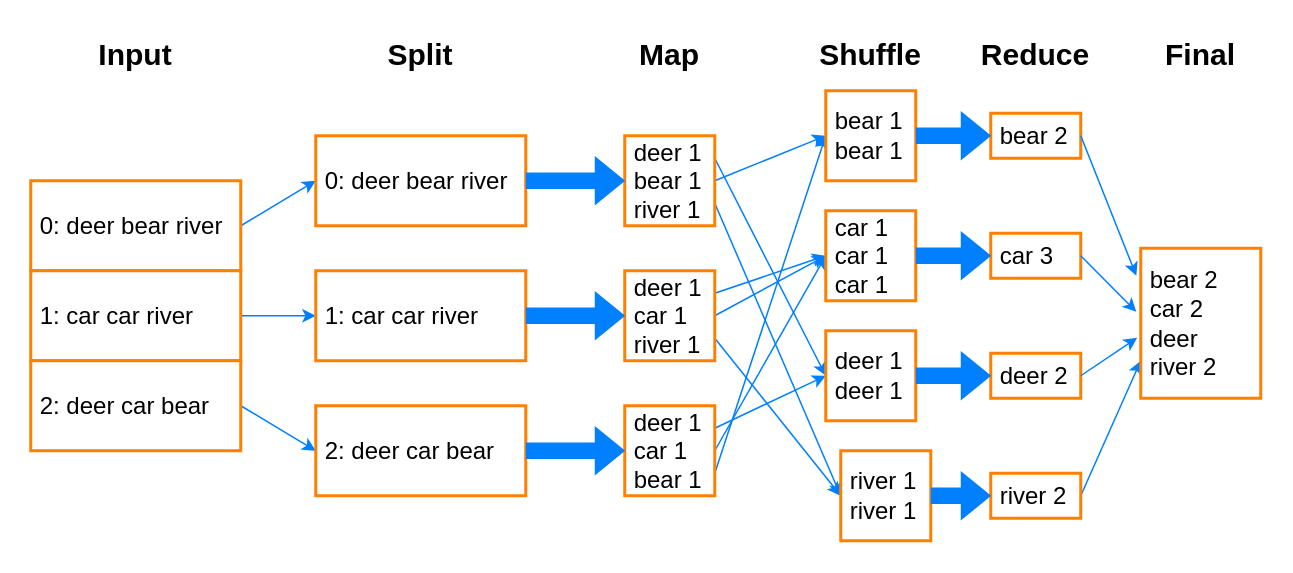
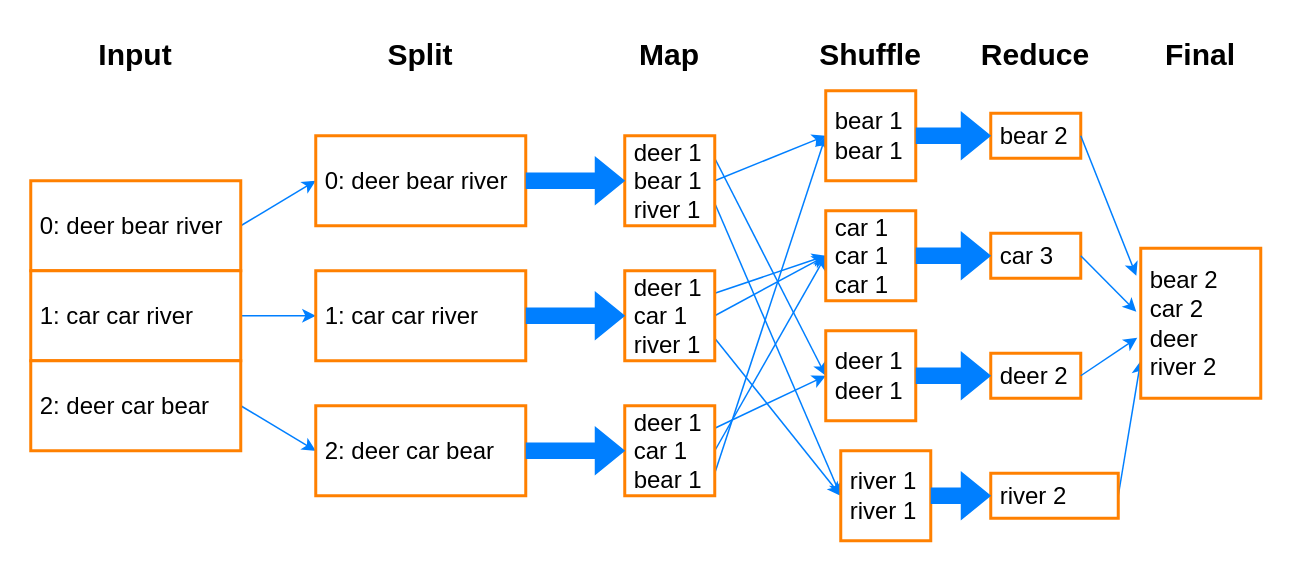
(1036, 496) -> (1055, 496)
